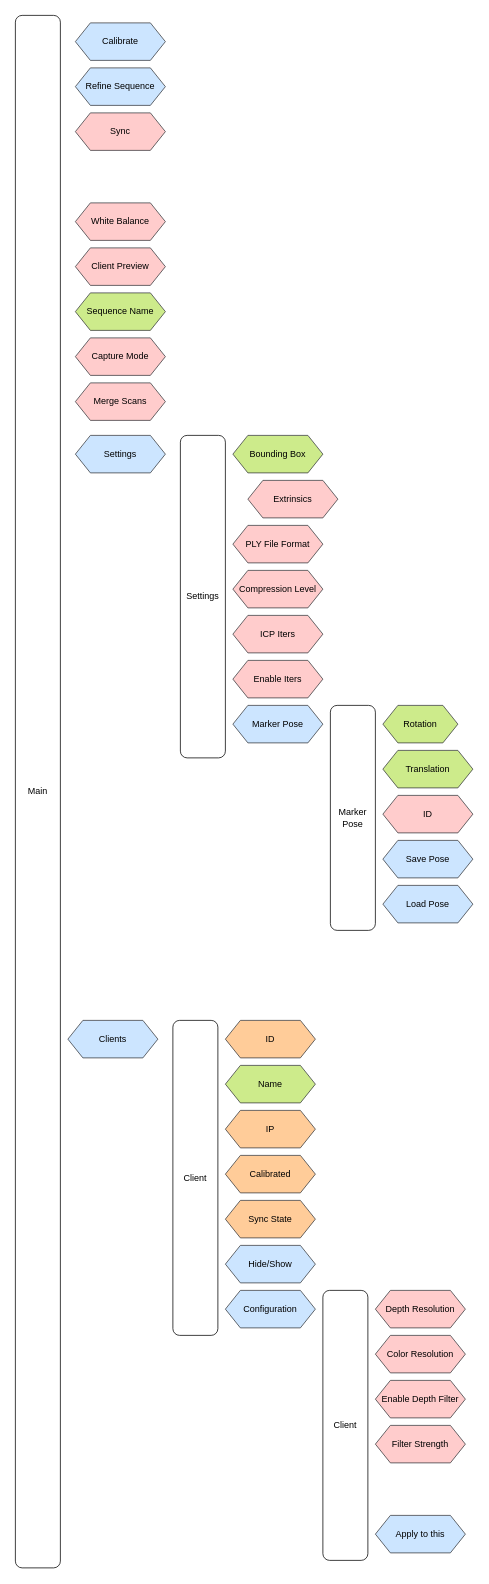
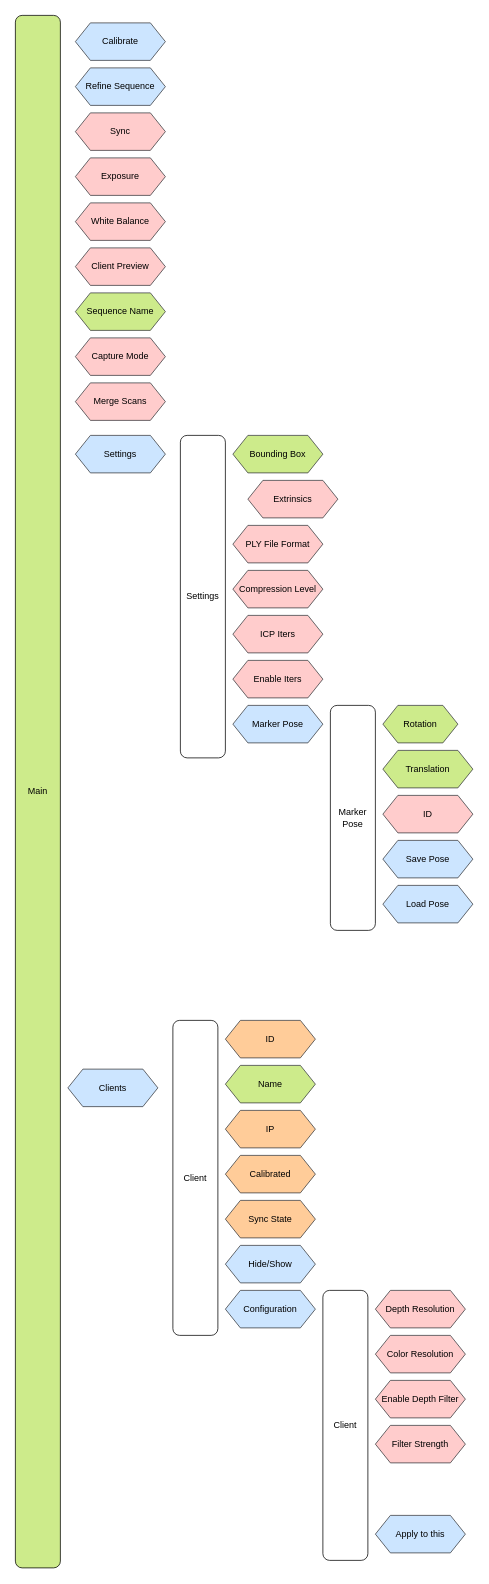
none -> (120, 177)
(38, 792) -> (38, 792)
(113, 1039) -> (113, 1088)
